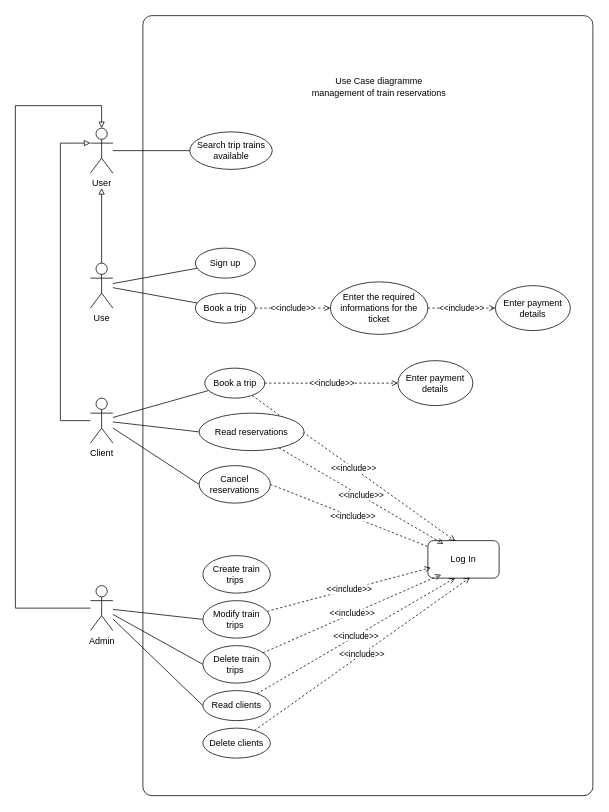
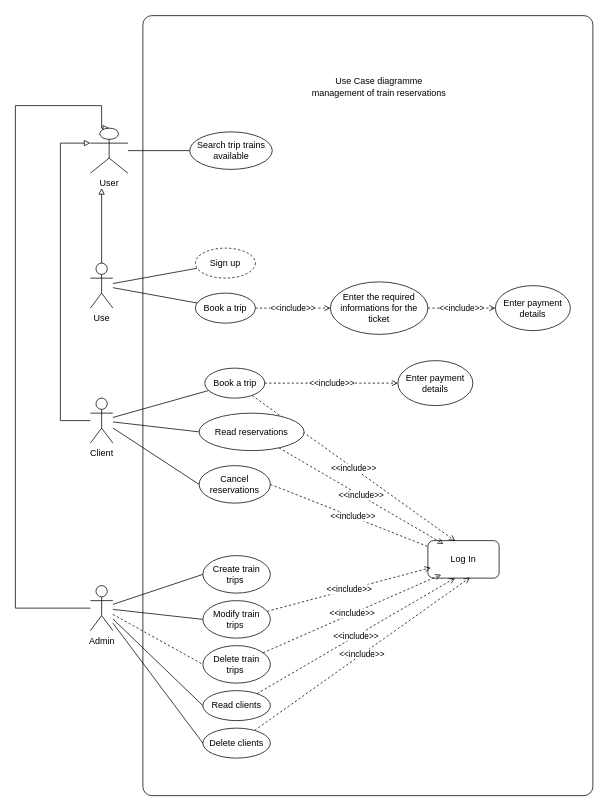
(102, 150) -> (109, 150)
(225, 263) -> (225, 263)
none -> (158, 589)
(158, 639) -> (158, 639)
none -> (158, 683)
